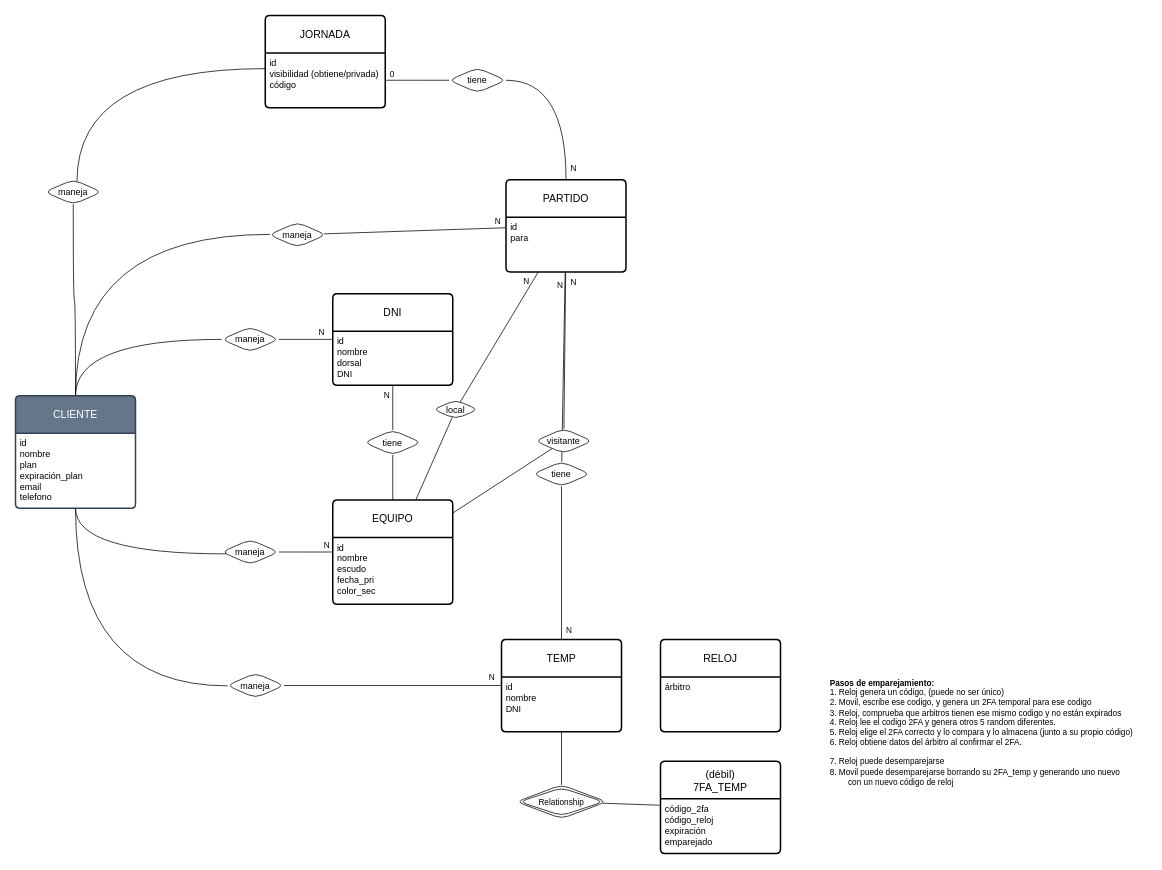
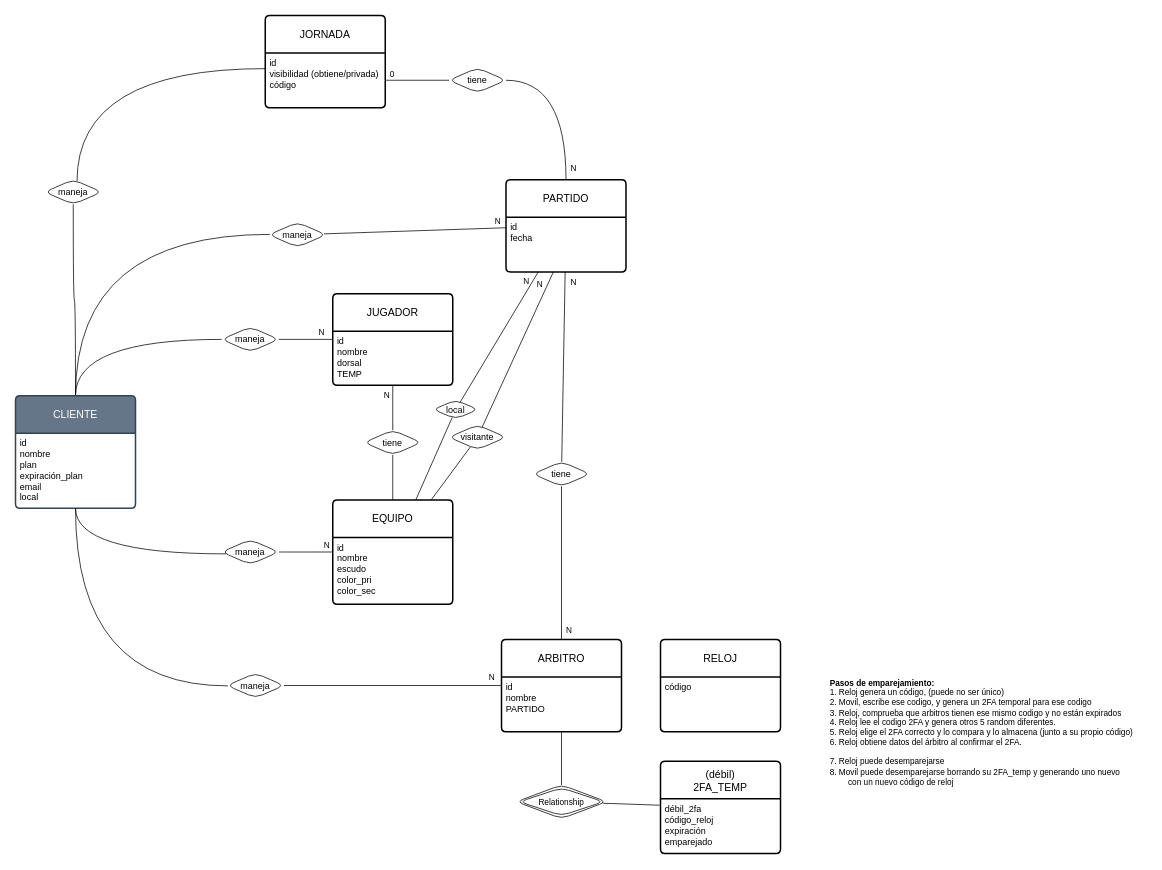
(520, 233) -> (523, 233)
(393, 312) -> (393, 312)
(352, 358) -> (352, 358)
(564, 441) -> (477, 437)
(54, 471) -> (54, 471)
(359, 570) -> (359, 570)
(561, 658) -> (561, 658)
(681, 688) -> (679, 688)
(521, 698) -> (524, 698)
(720, 780) -> (720, 780)
(693, 826) -> (693, 826)
